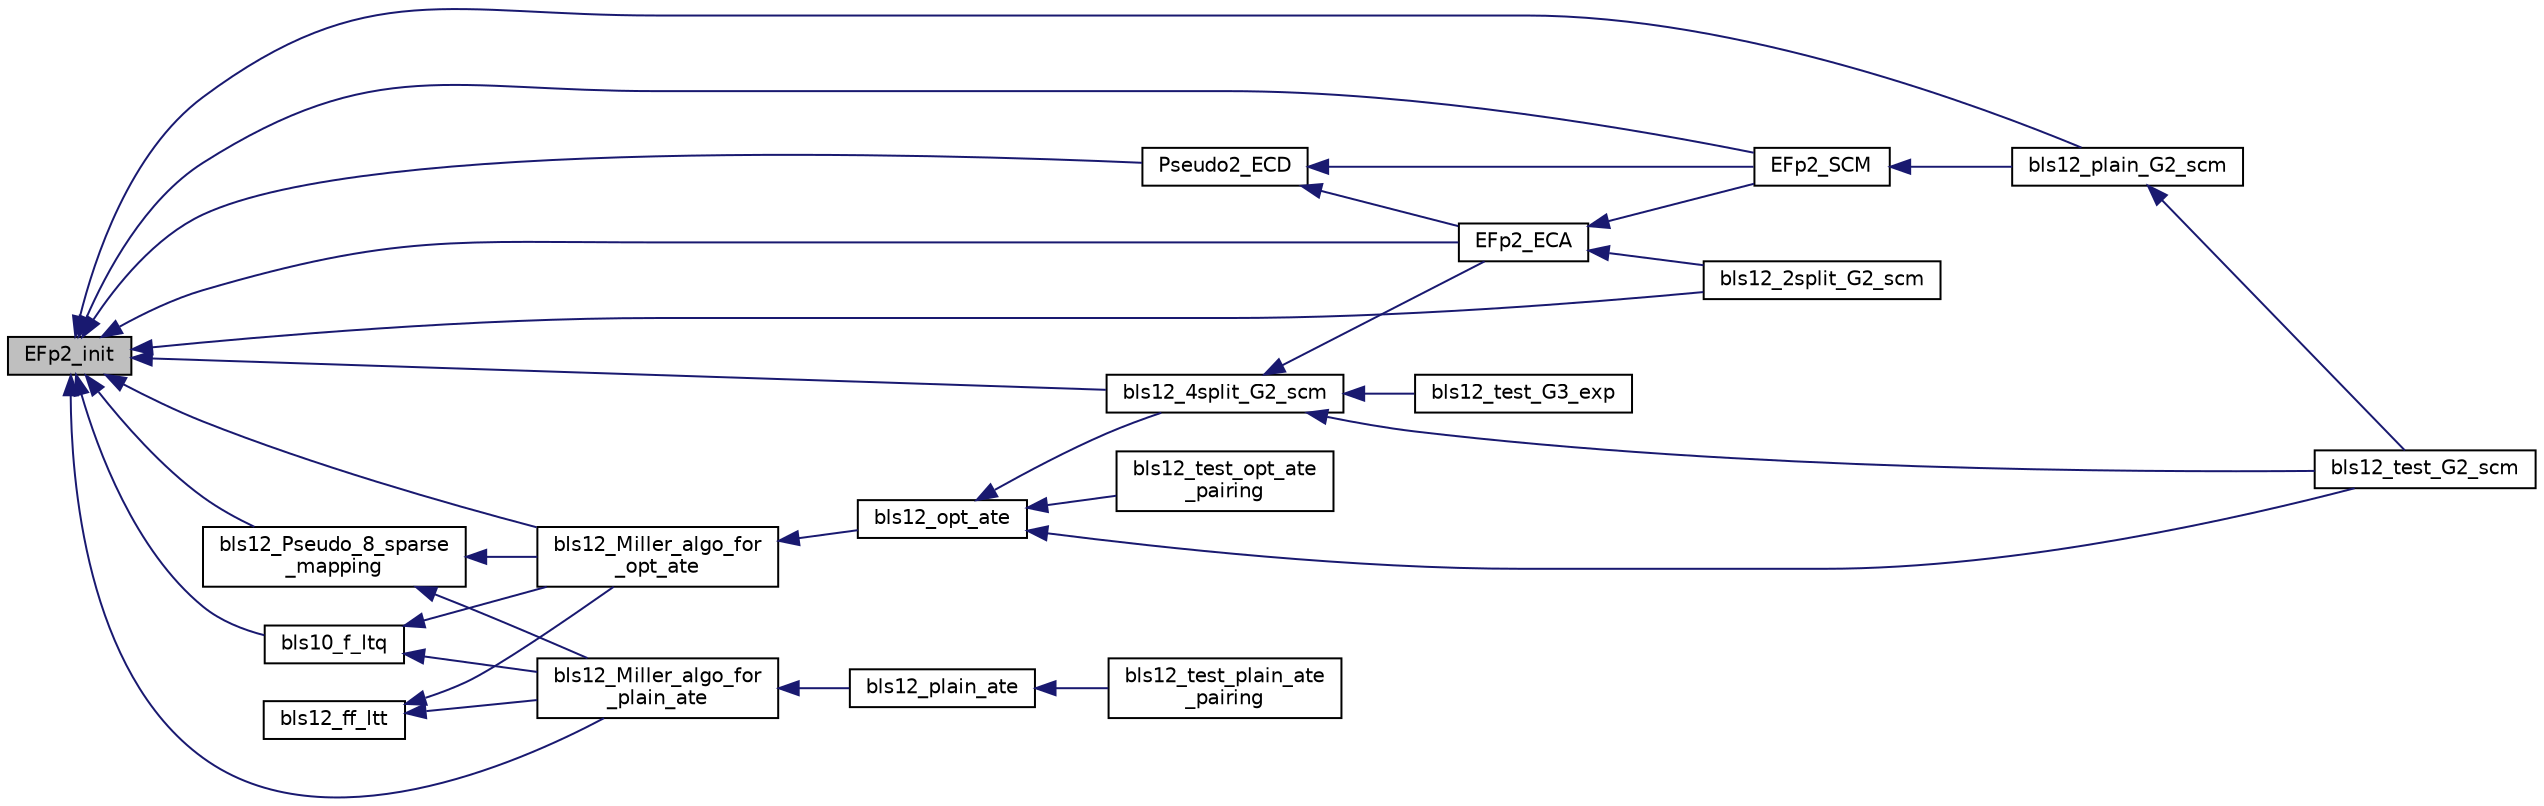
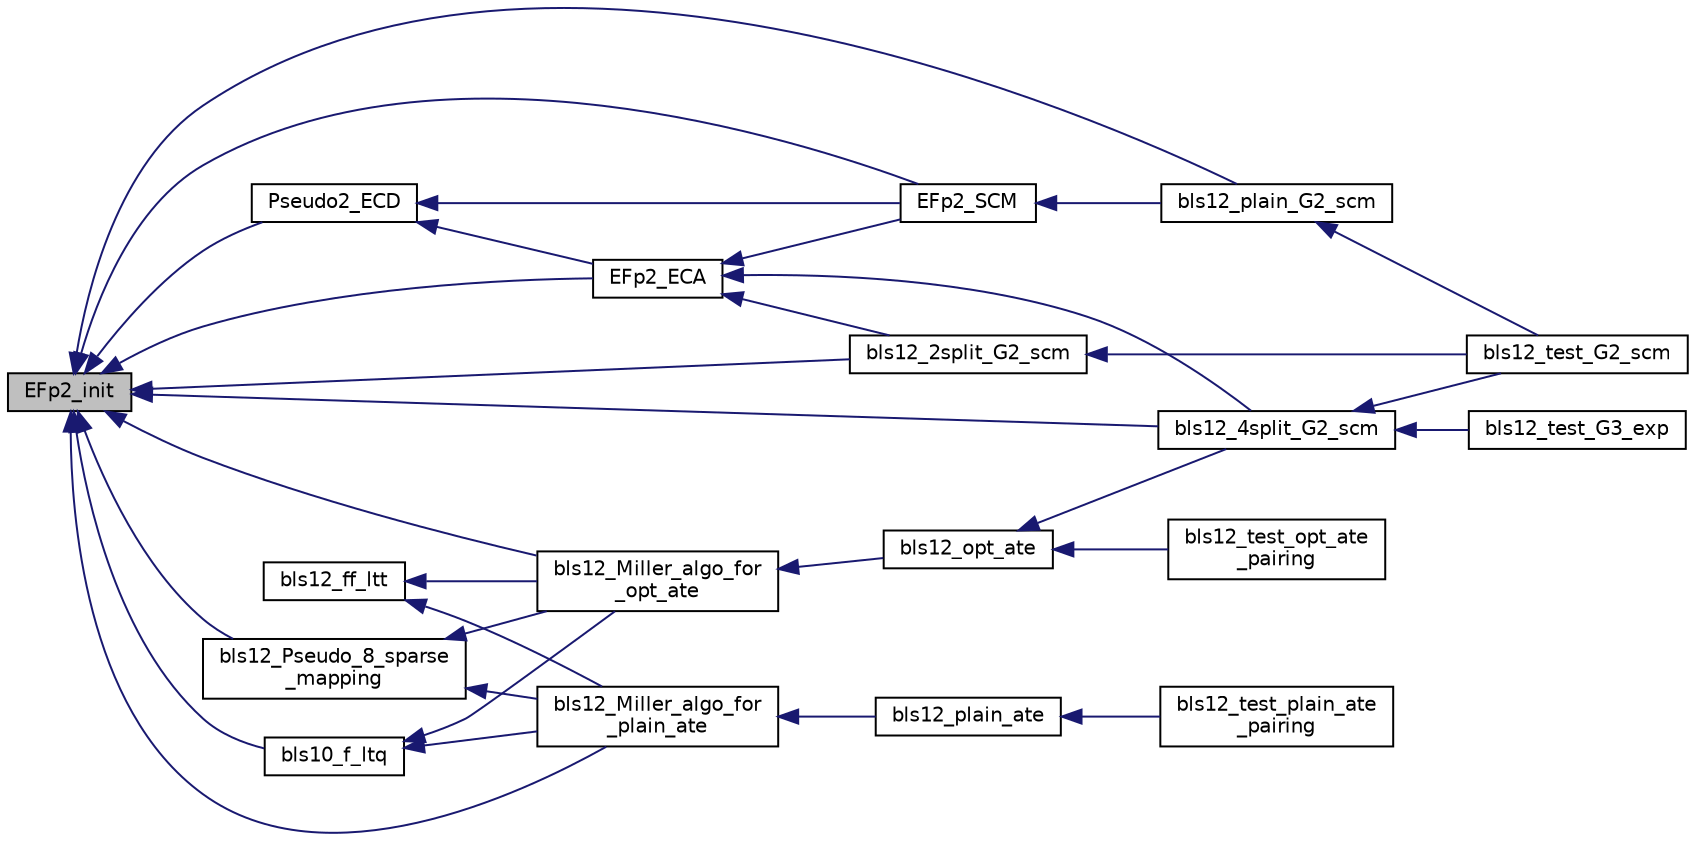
(1409, 300) -> (1011, 297)
(1704, 569) -> (1287, 354)
